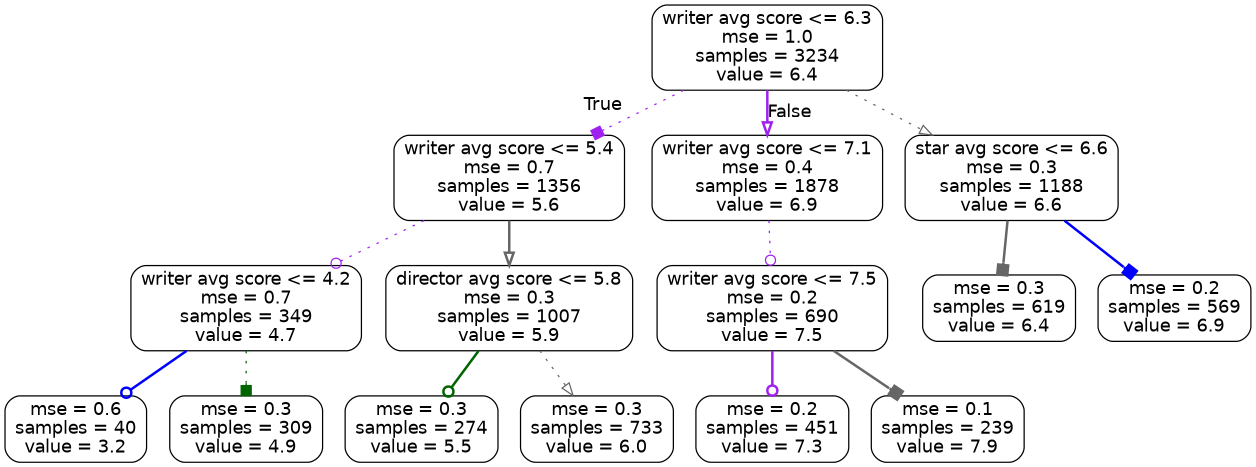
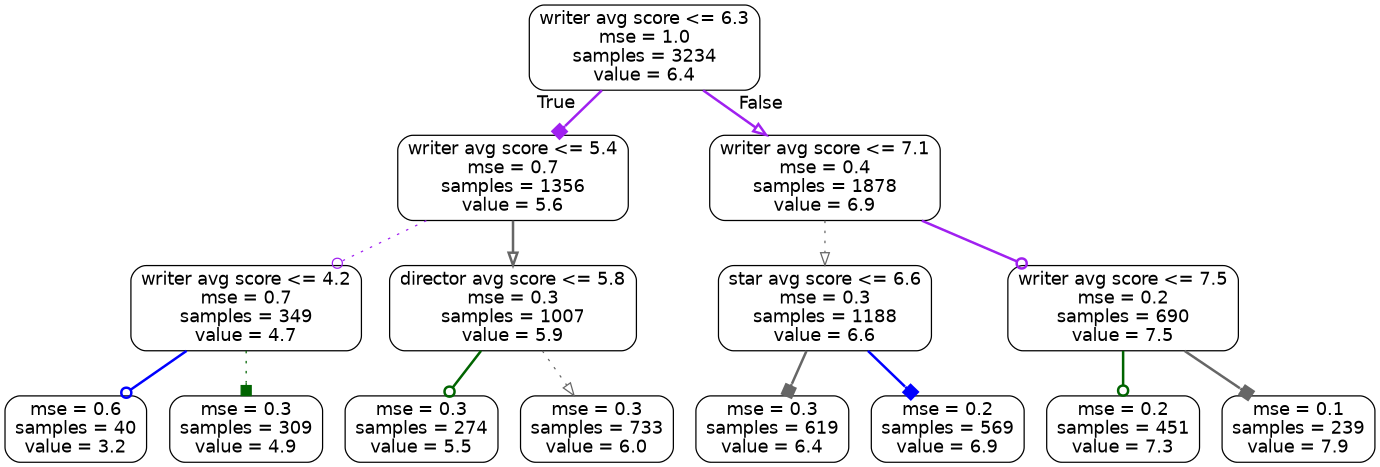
(644, 110) -> (583, 108)
(884, 110) -> (825, 237)
(770, 238) -> (969, 241)
(772, 368) -> (1123, 368)
